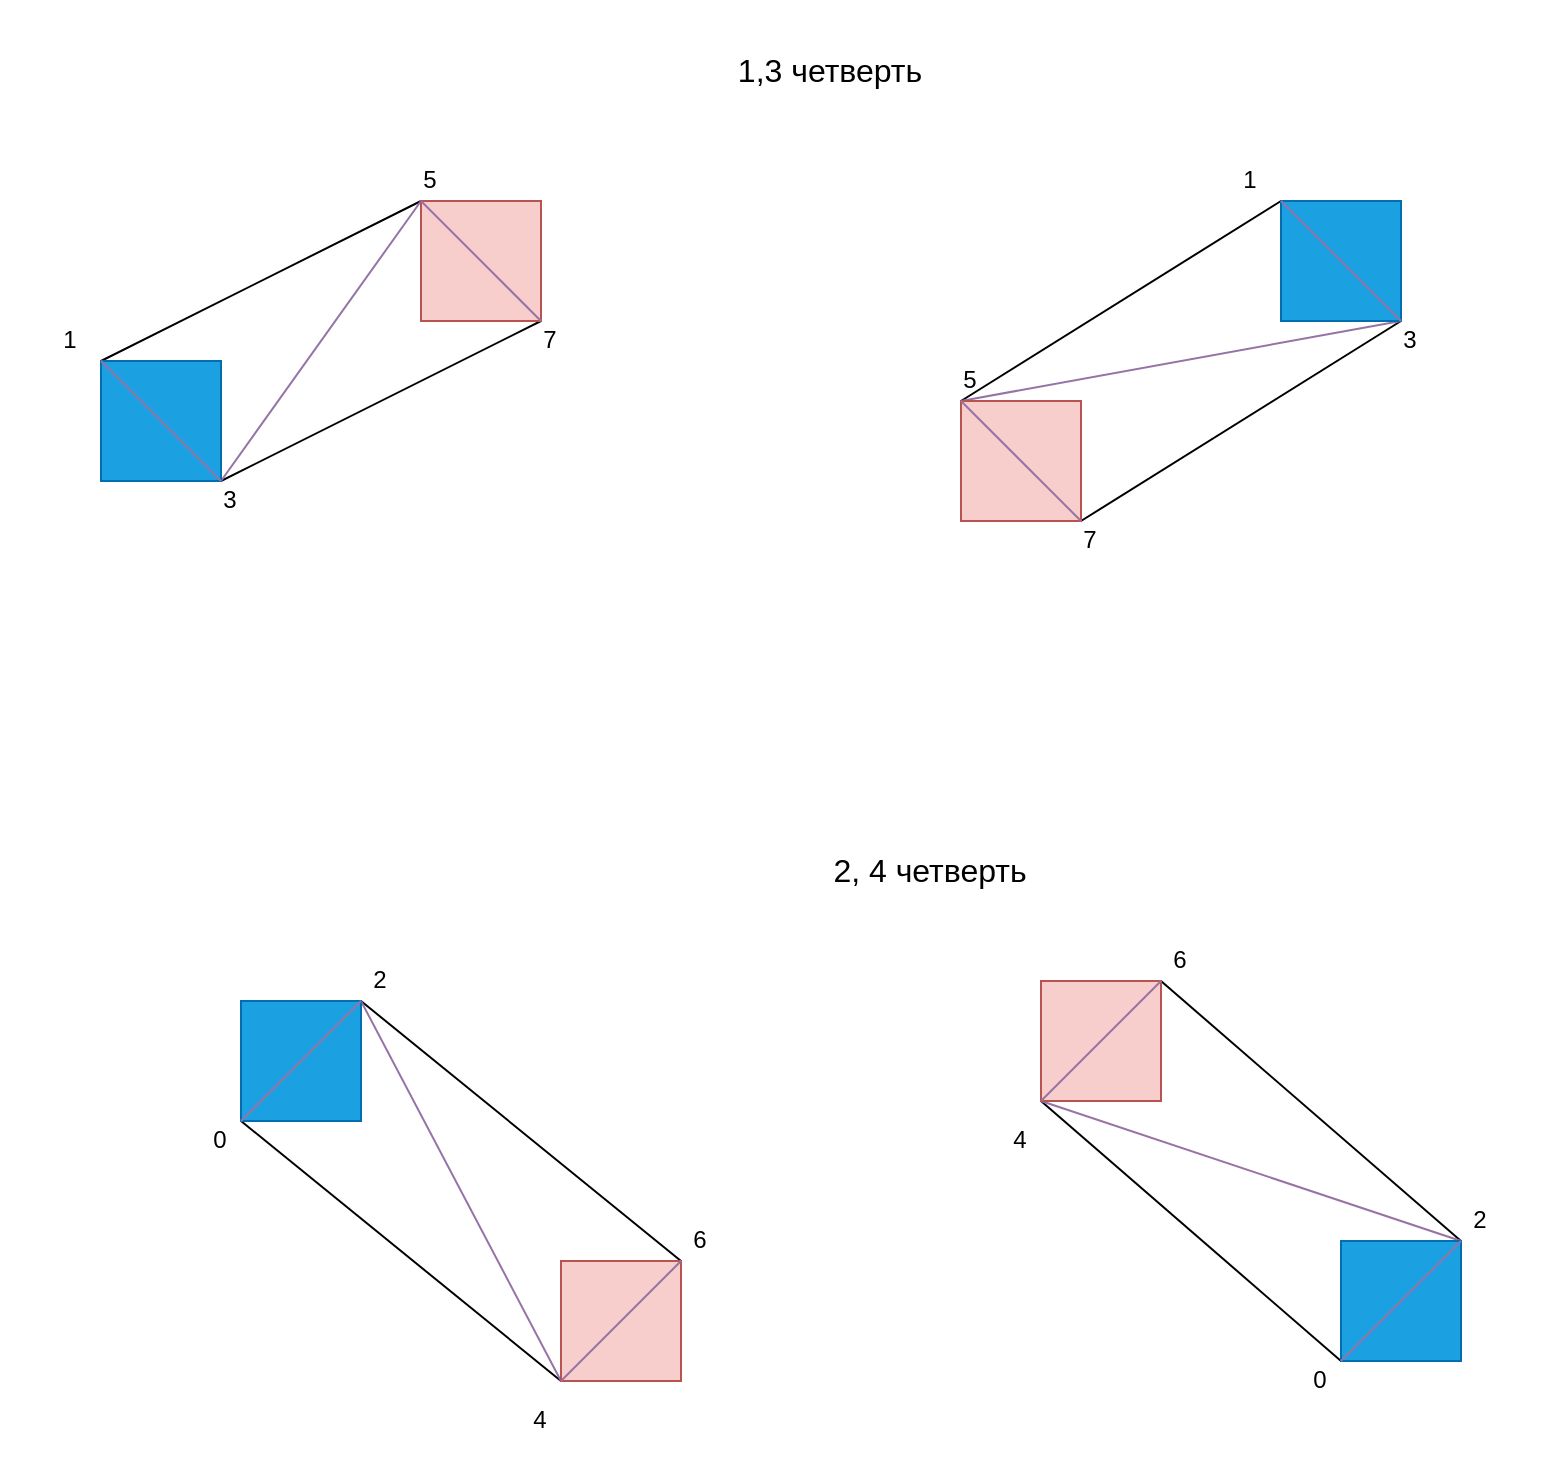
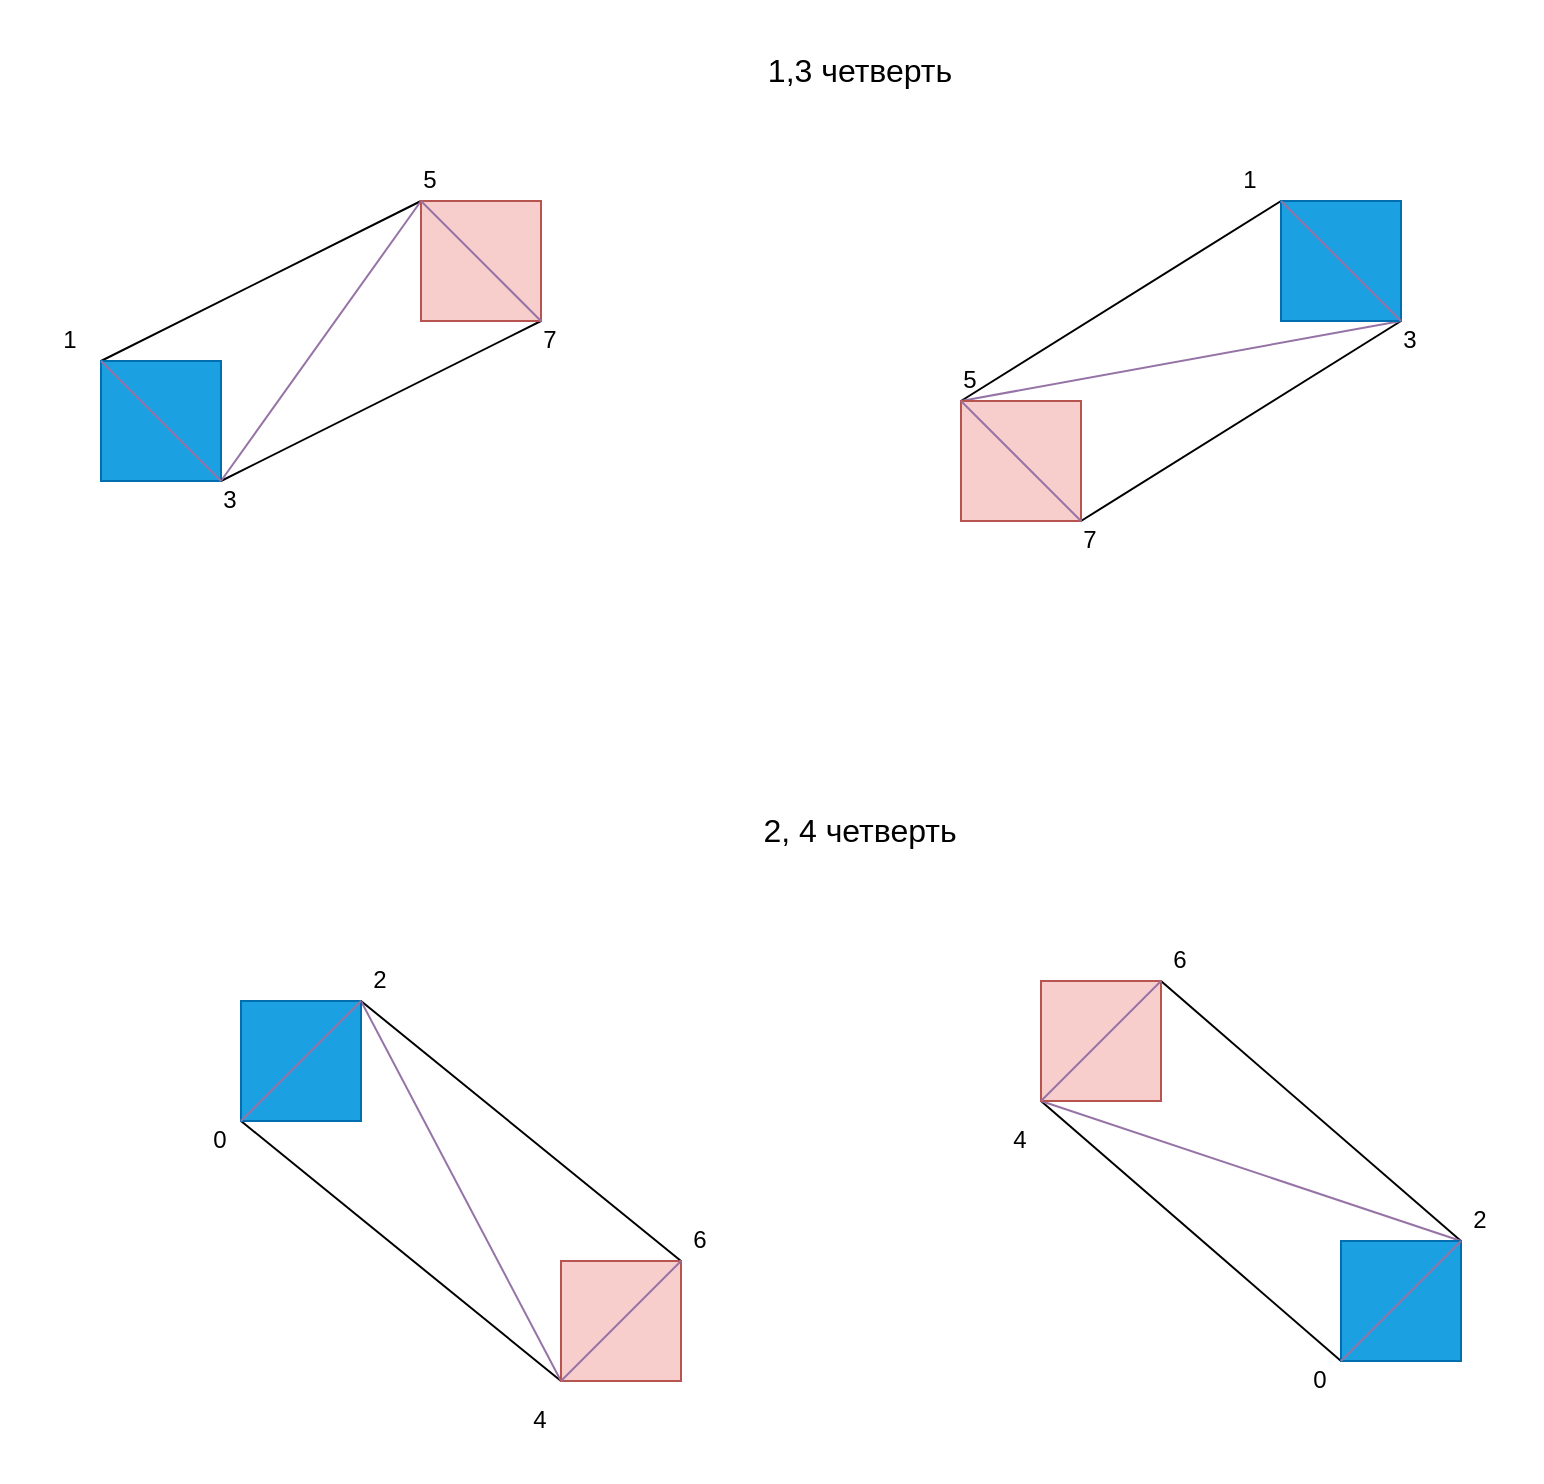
(831, 71) -> (861, 71)
(931, 871) -> (861, 831)
